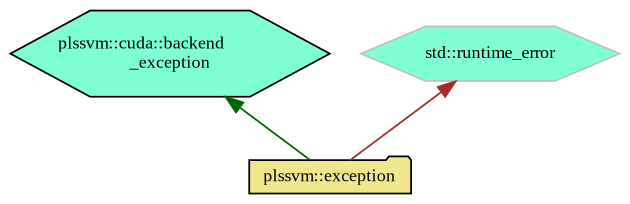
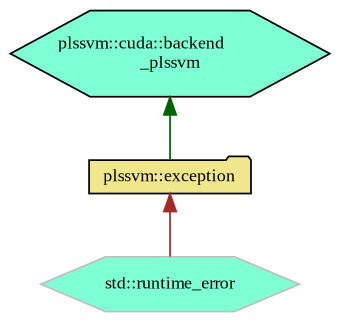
(170, 54) -> (170, 54)
(396, 126) -> (170, 234)
